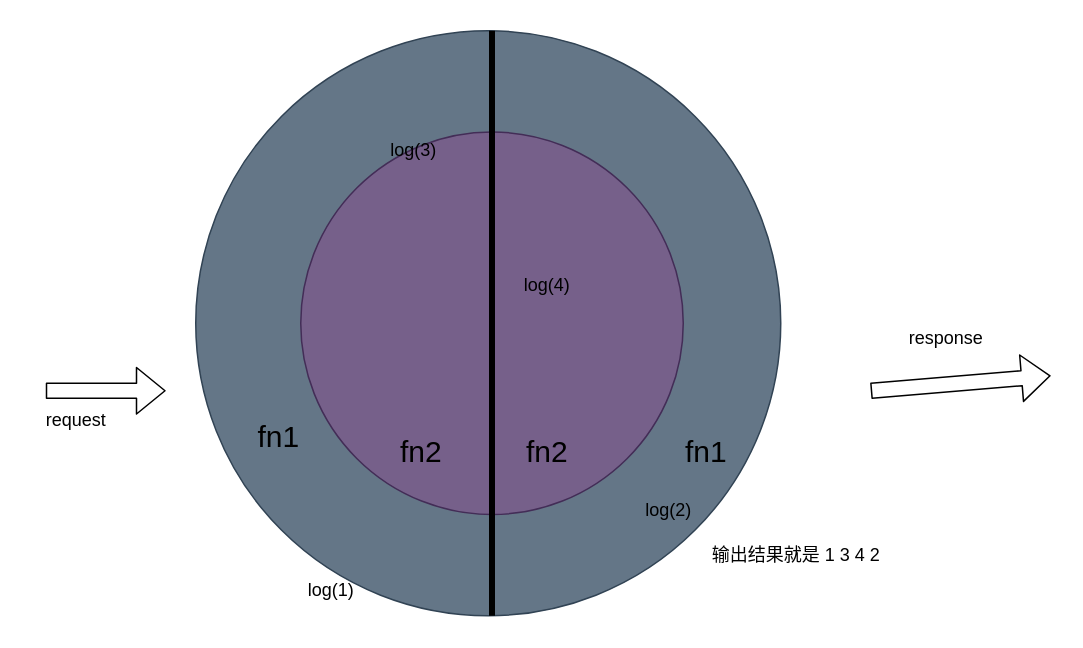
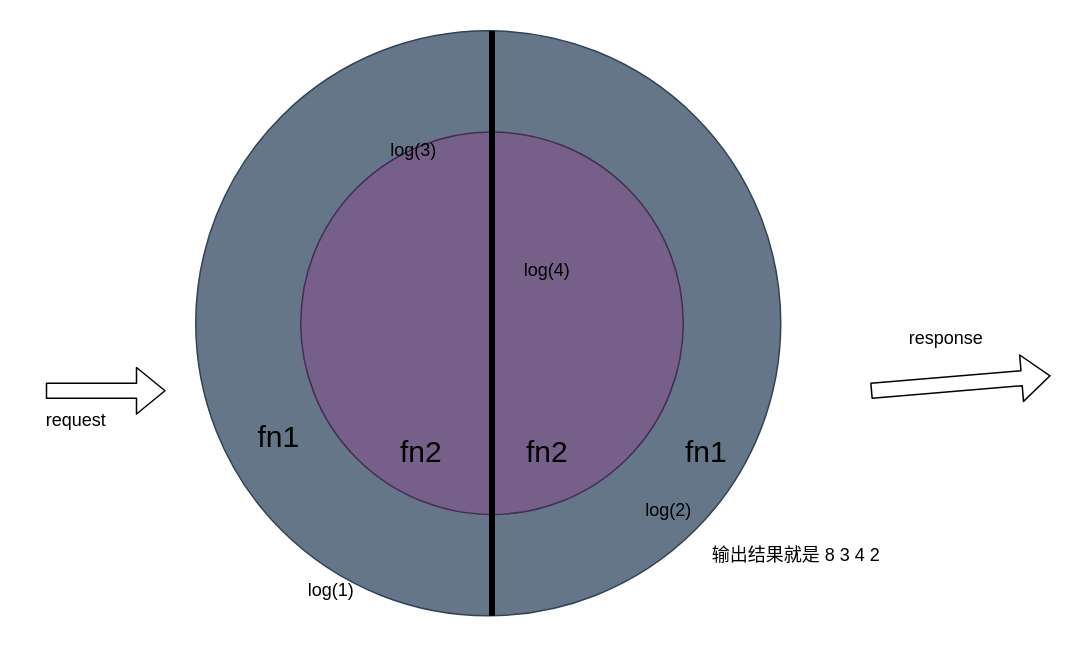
(547, 286) -> (547, 271)
(797, 556) -> (797, 556)
